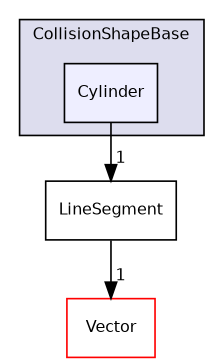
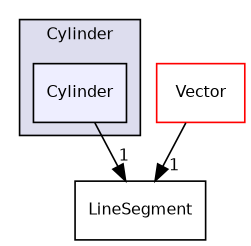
(112, 35) -> (80, 35)
(111, 261) -> (174, 145)
